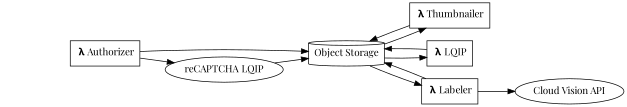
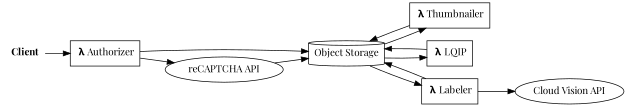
none -> (24, 53)
(224, 70) -> (224, 70)
